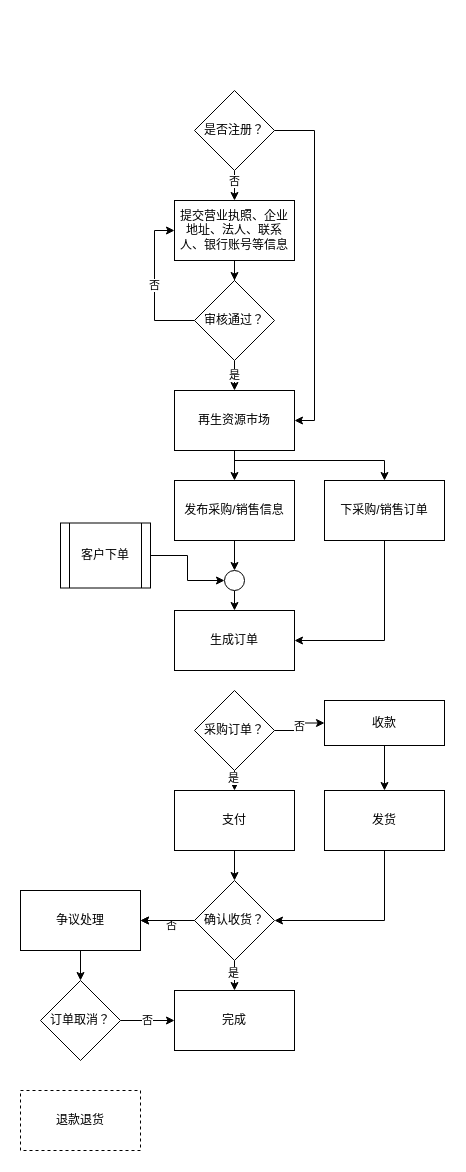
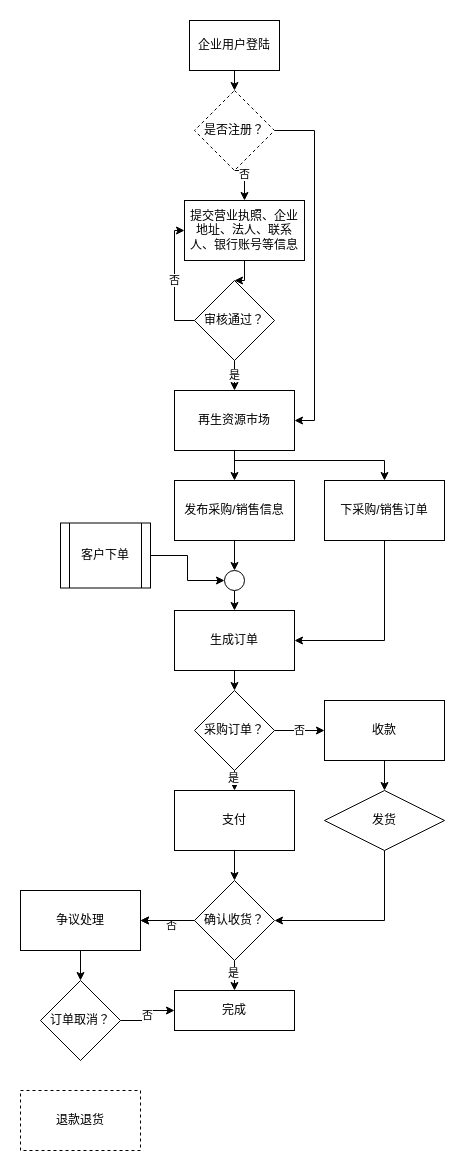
none -> (235, 46)
none -> (235, 77)
(235, 131) -> (235, 131)
(235, 231) -> (245, 231)
none -> (235, 677)
(385, 723) -> (385, 731)
(385, 821) -> (385, 821)
(235, 1021) -> (235, 1011)
